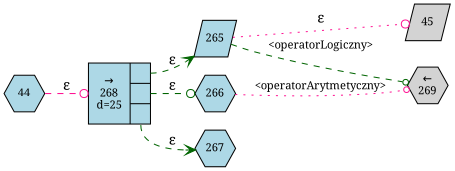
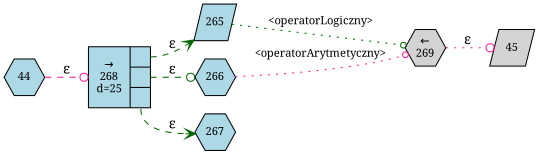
(317, 31) -> (466, 48)
(316, 66) -> (316, 35)
